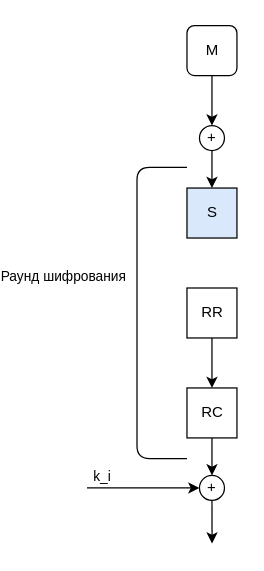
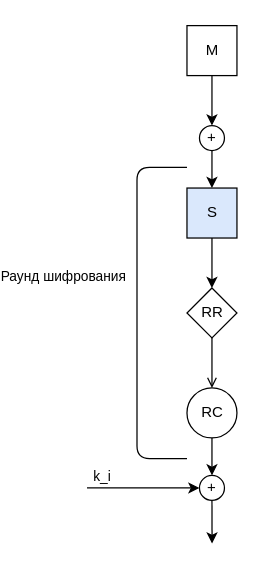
(212, 51) -> (212, 51)
none -> (212, 259)
(212, 313) -> (212, 313)
(212, 378) -> (212, 379)
(212, 413) -> (212, 413)
